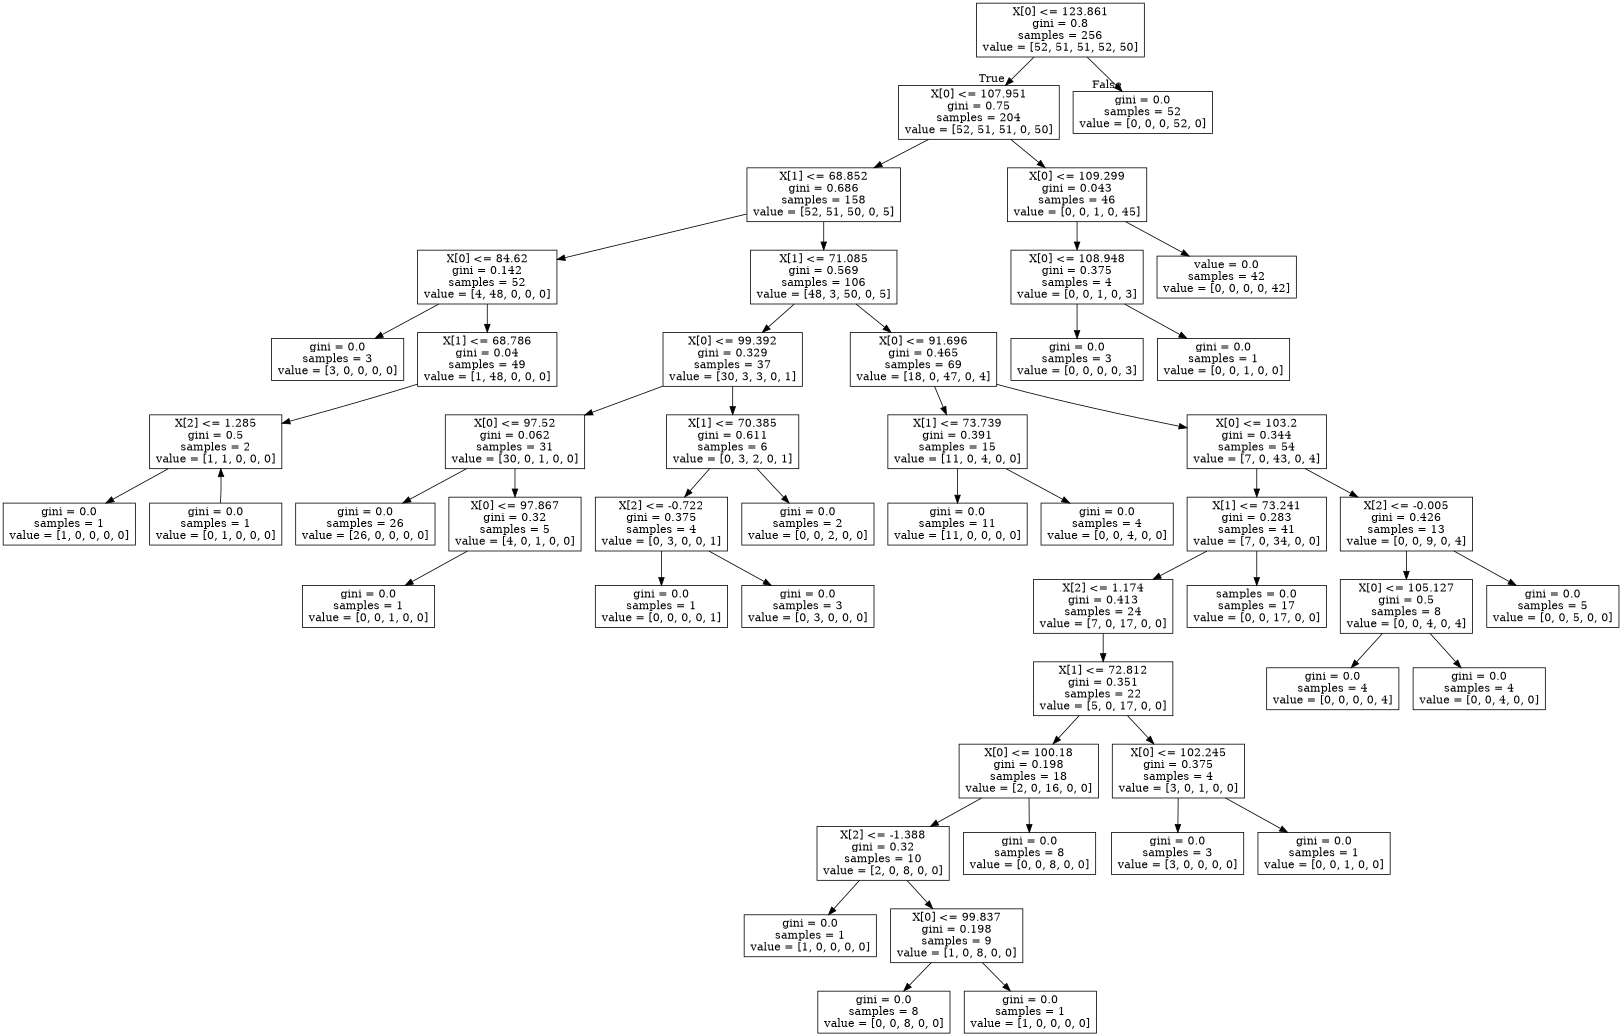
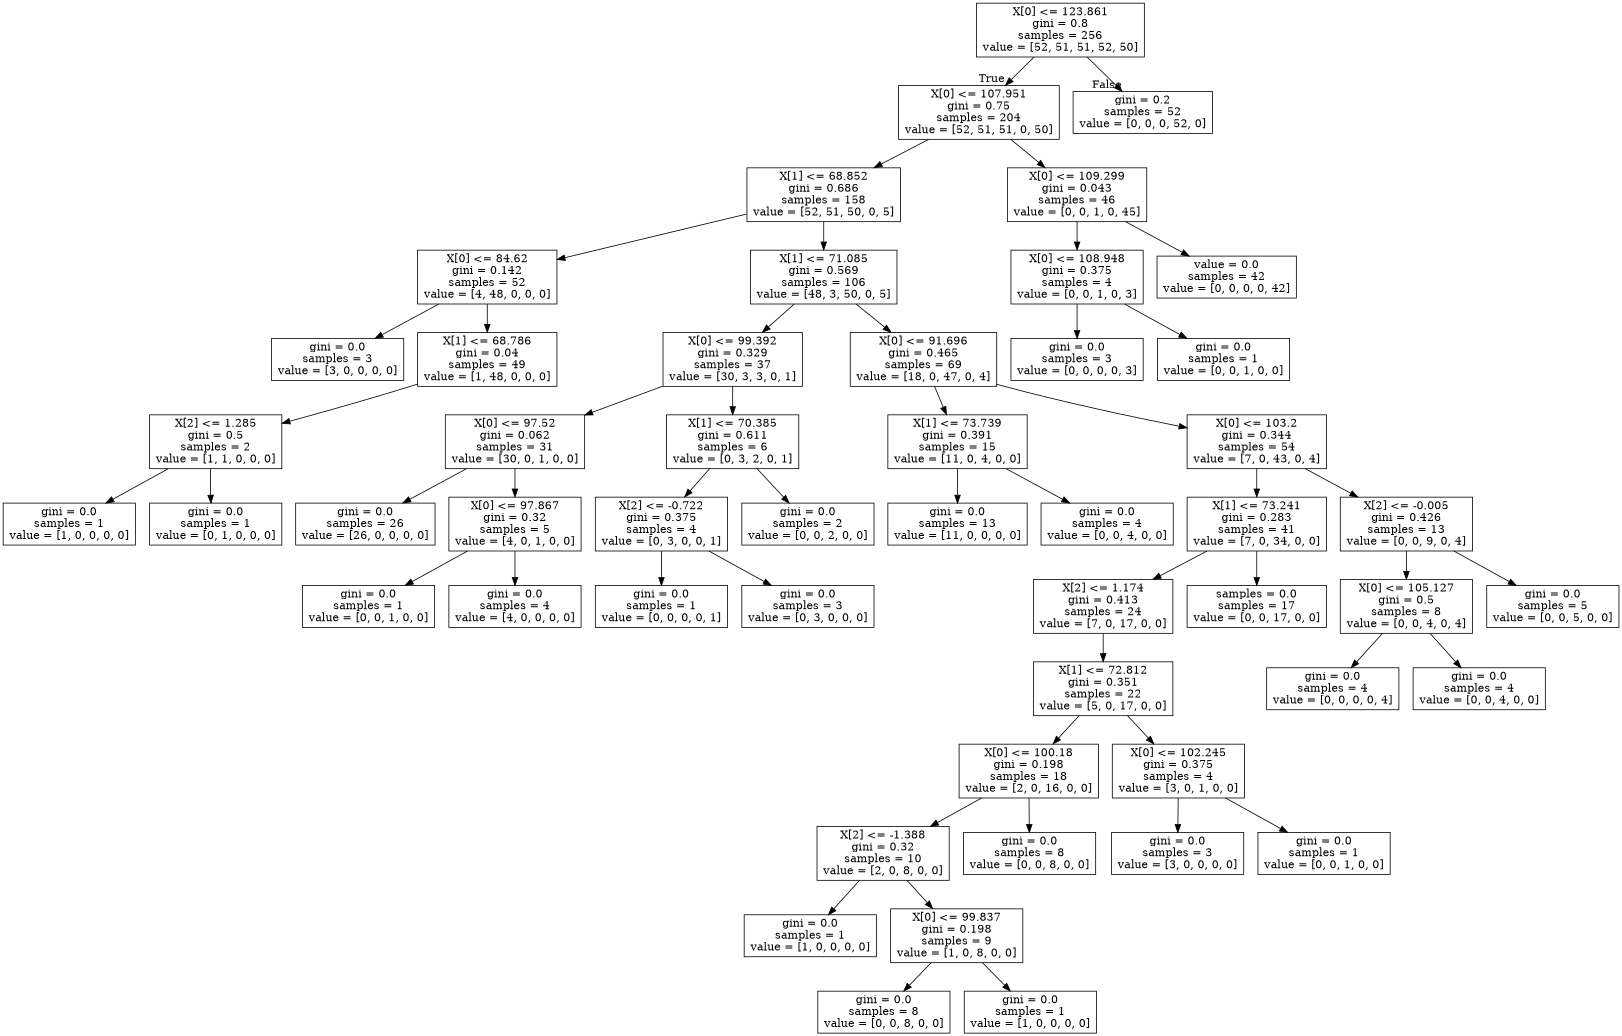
(1143, 112) -> (1143, 112)
(221, 490) -> (210, 482)
(958, 524) -> (958, 524)
none -> (515, 606)
